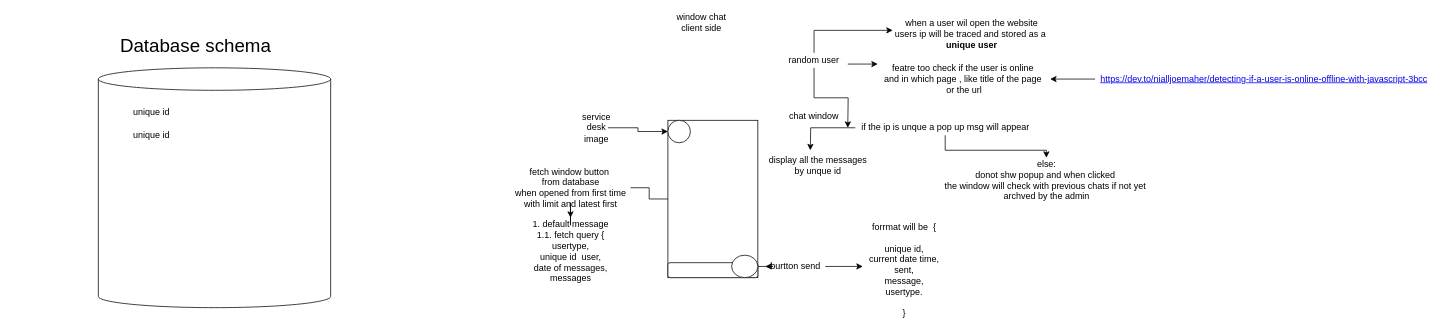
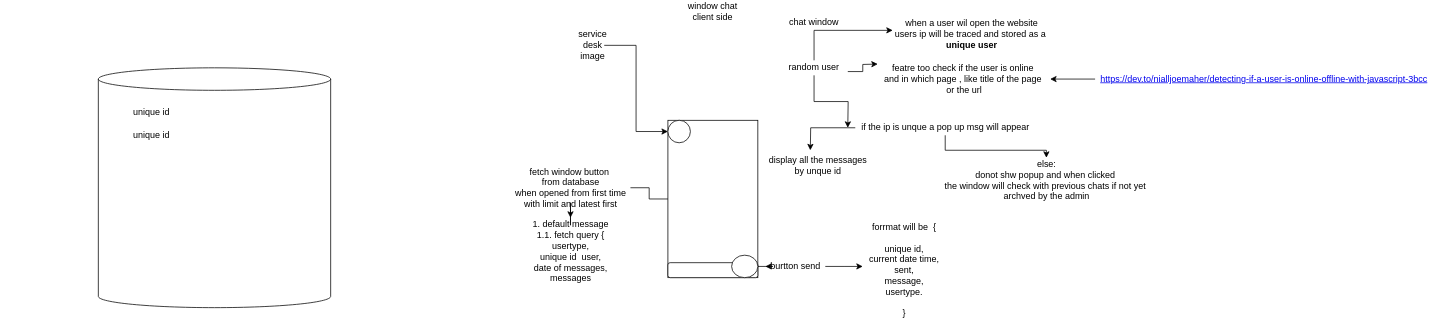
(702, 23) -> (713, 12)
(195, 45) -> none
(814, 60) -> (814, 68)
(814, 117) -> (814, 23)
(597, 128) -> (593, 45)
